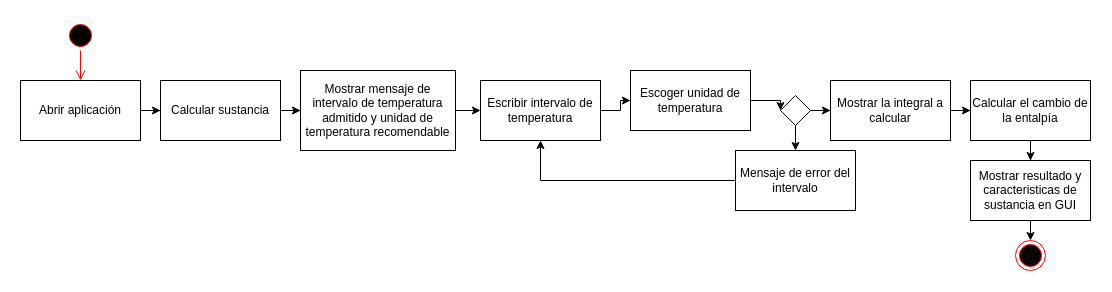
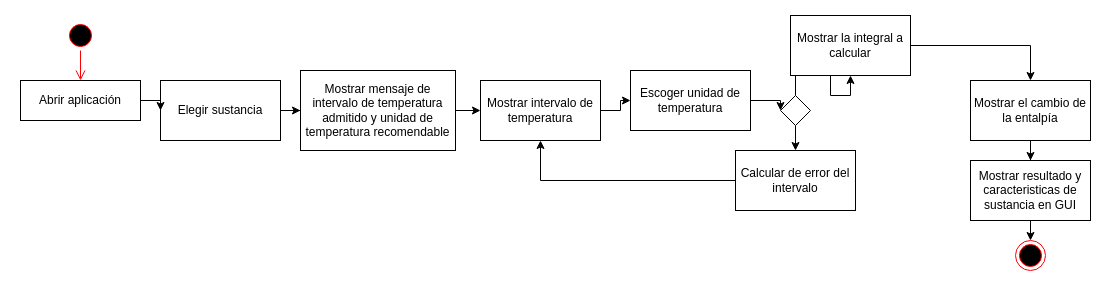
(81, 111) -> (81, 101)
(221, 111) -> (221, 111)
(541, 111) -> (541, 111)
(891, 111) -> (851, 46)
(1031, 111) -> (1031, 111)
(796, 181) -> (796, 181)
